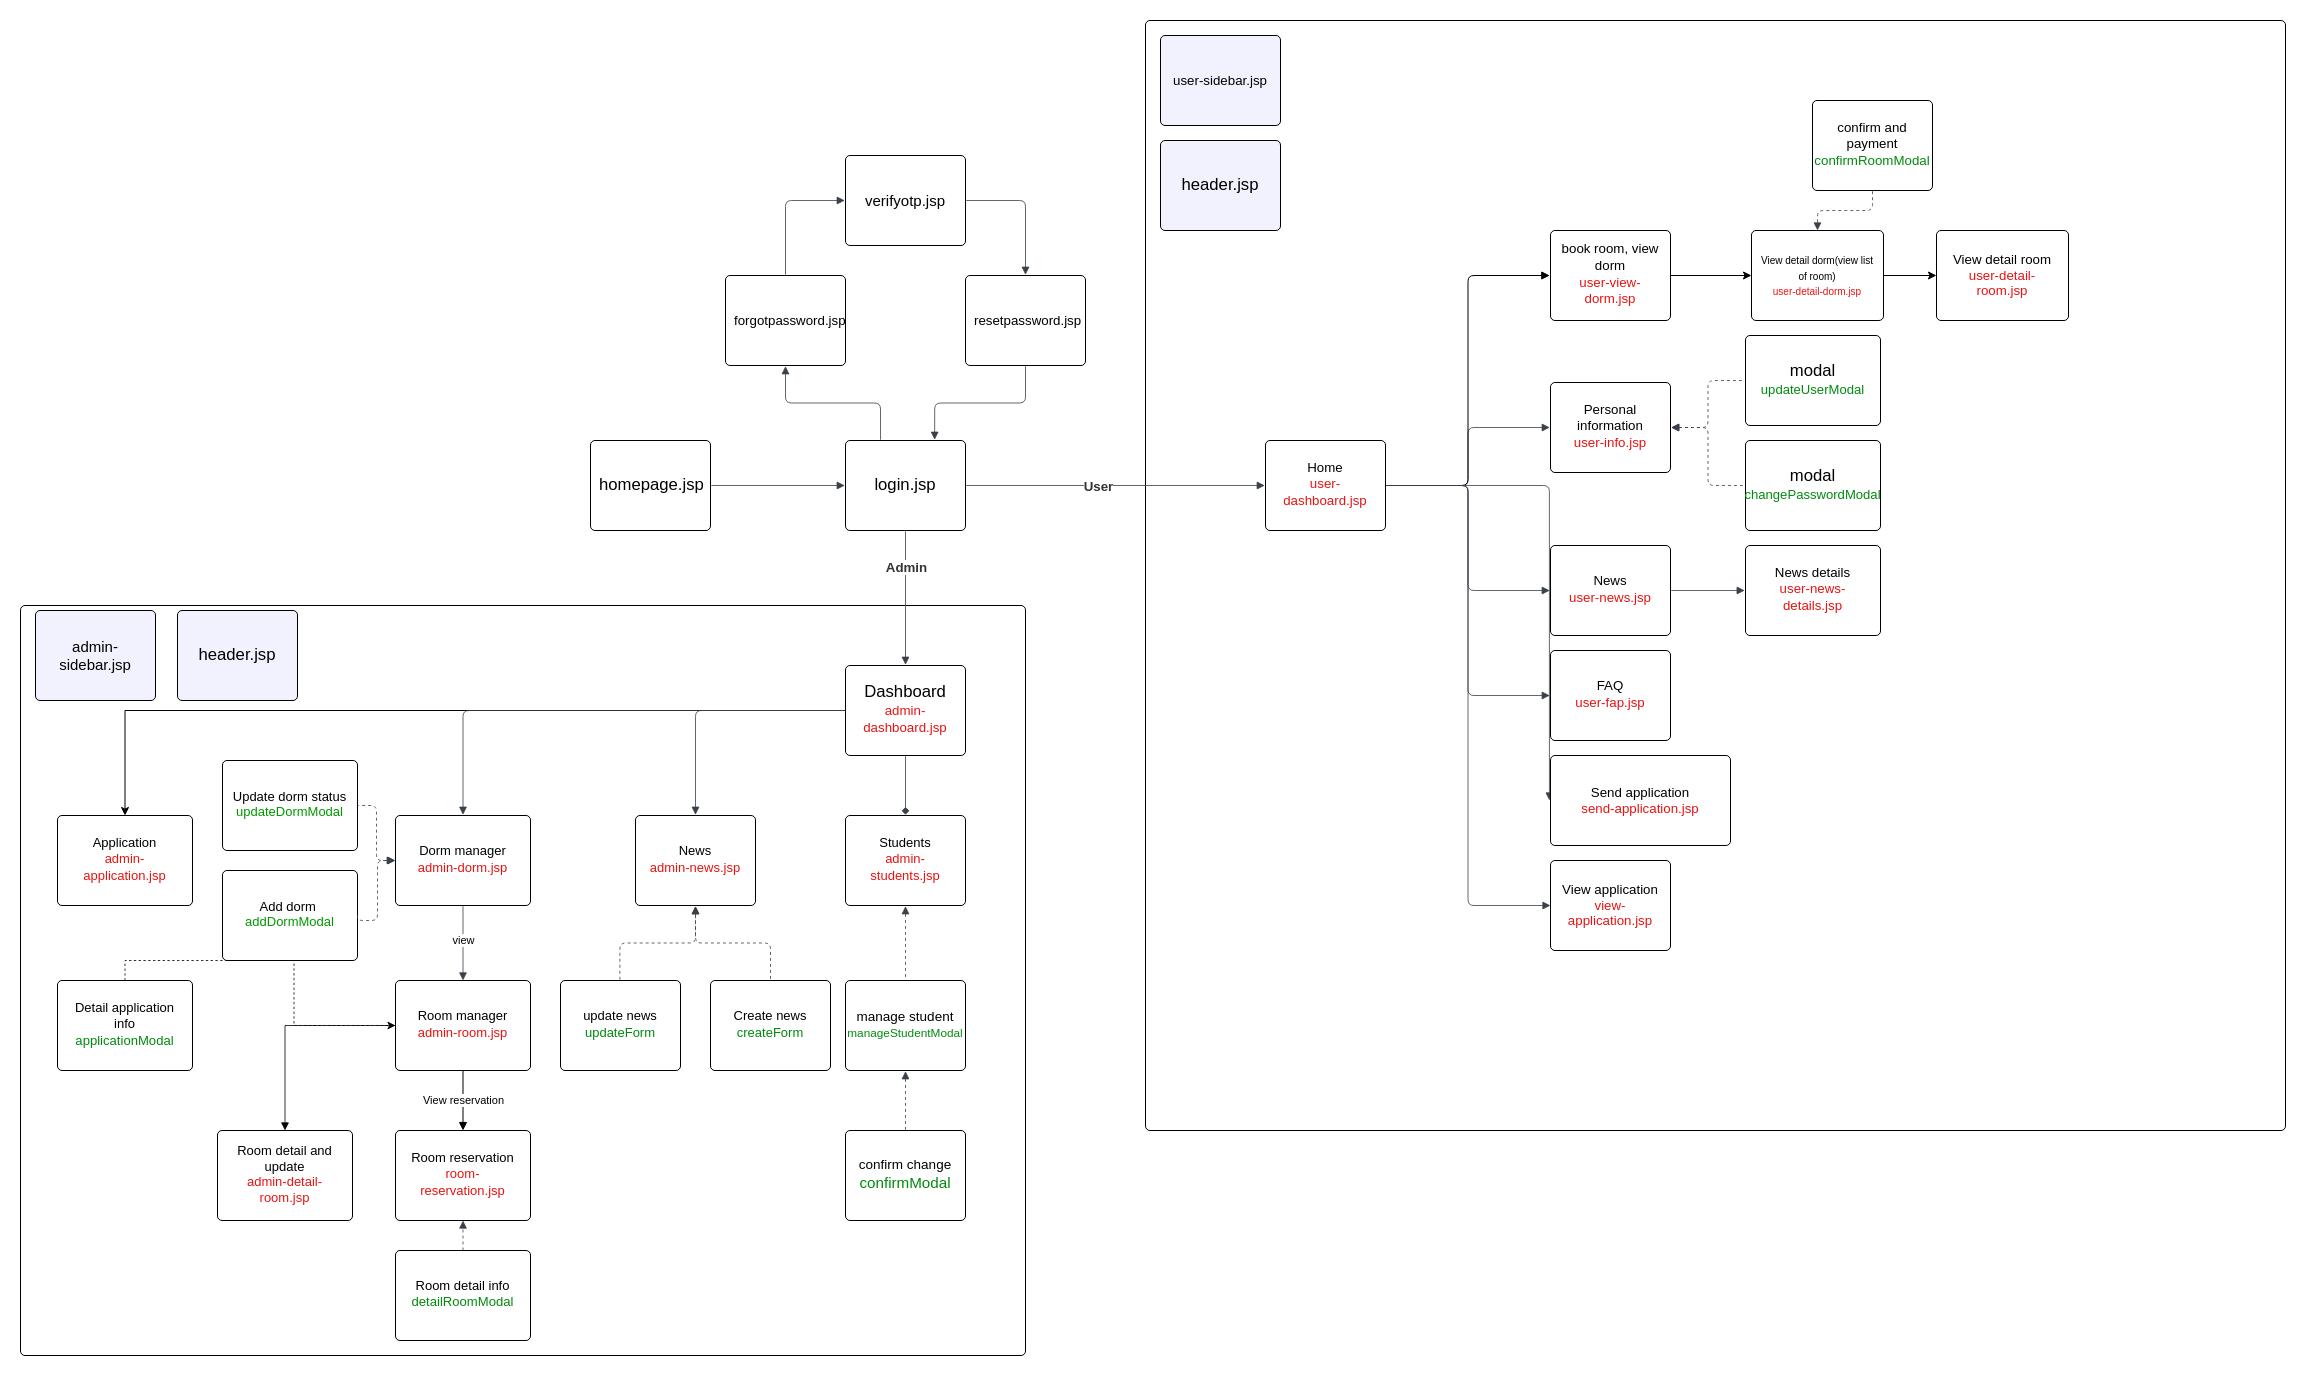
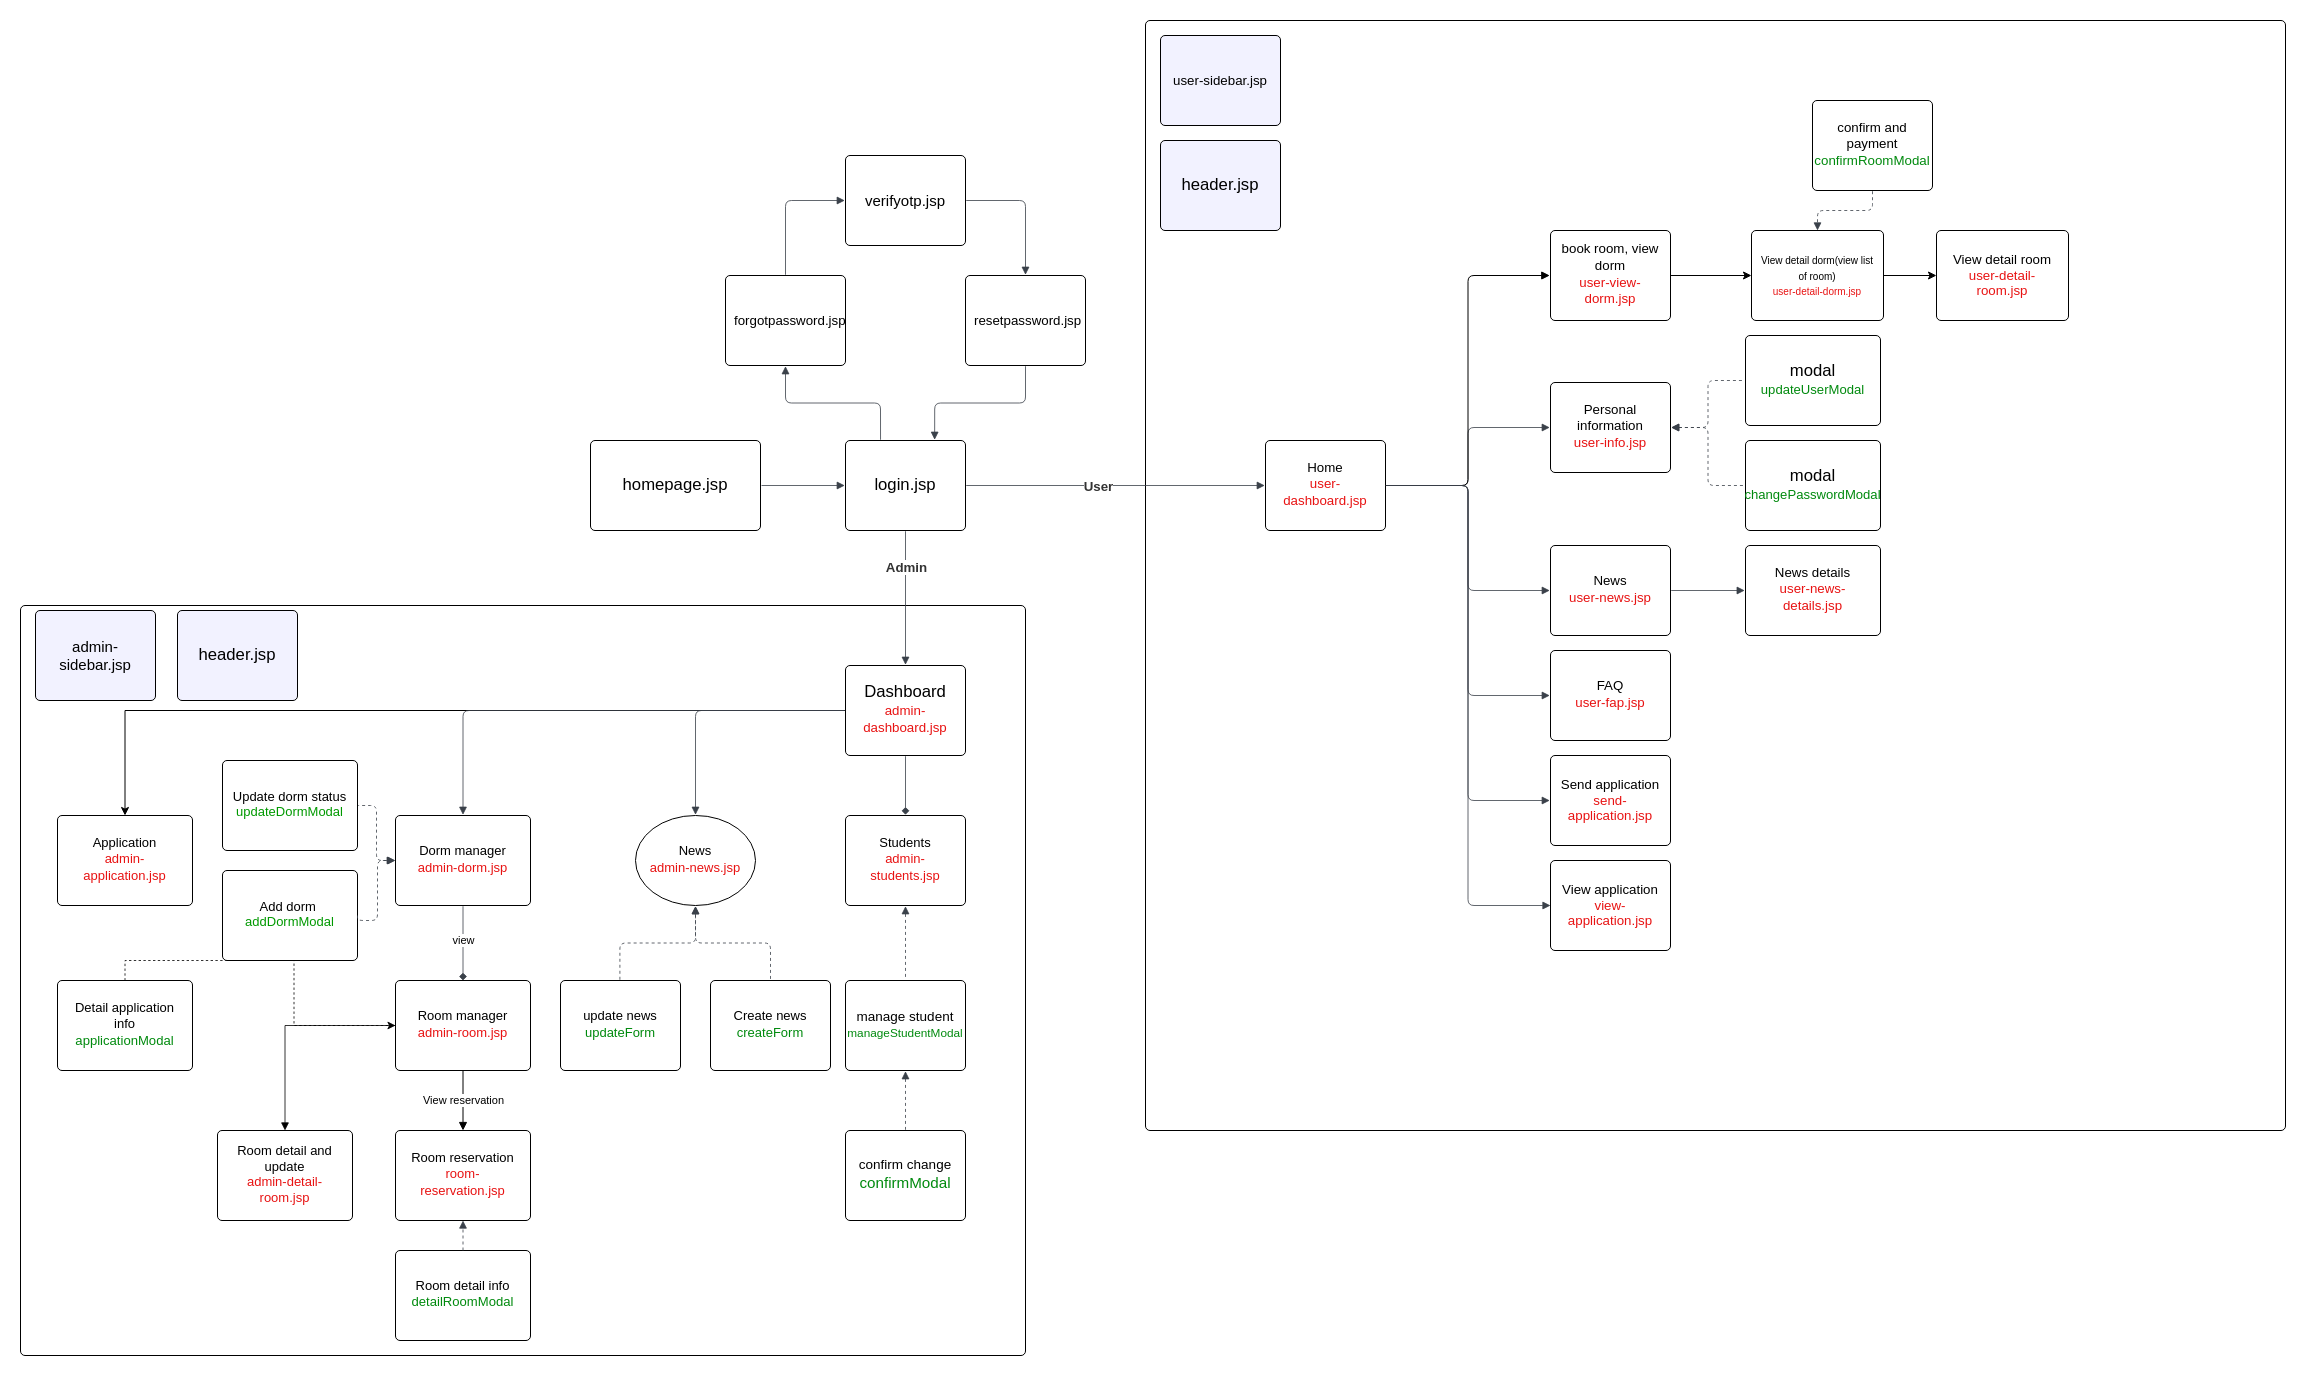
(651, 486) -> (676, 486)
(1641, 801) -> (1611, 801)
(696, 861) -> (696, 861)
(463, 971) -> (463, 971)
